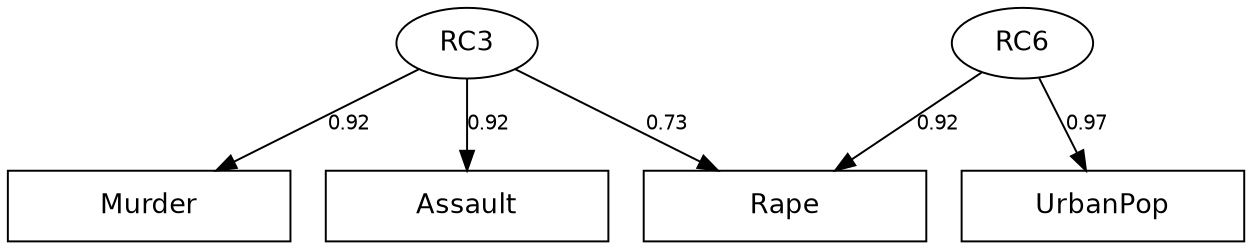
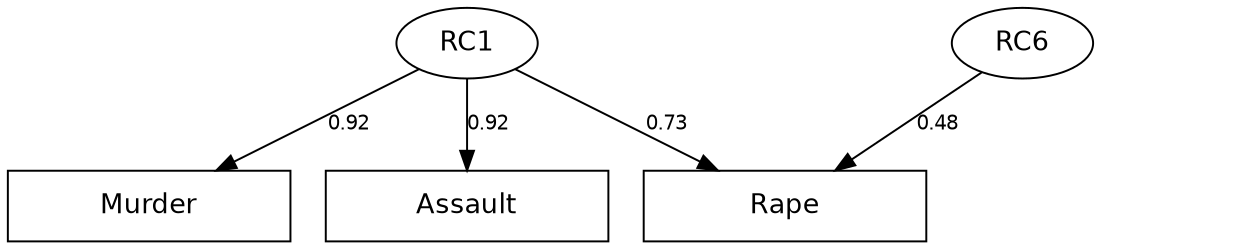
(467, 43) -> (467, 43)
(938, 125) -> (938, 125)
(1103, 206) -> none
